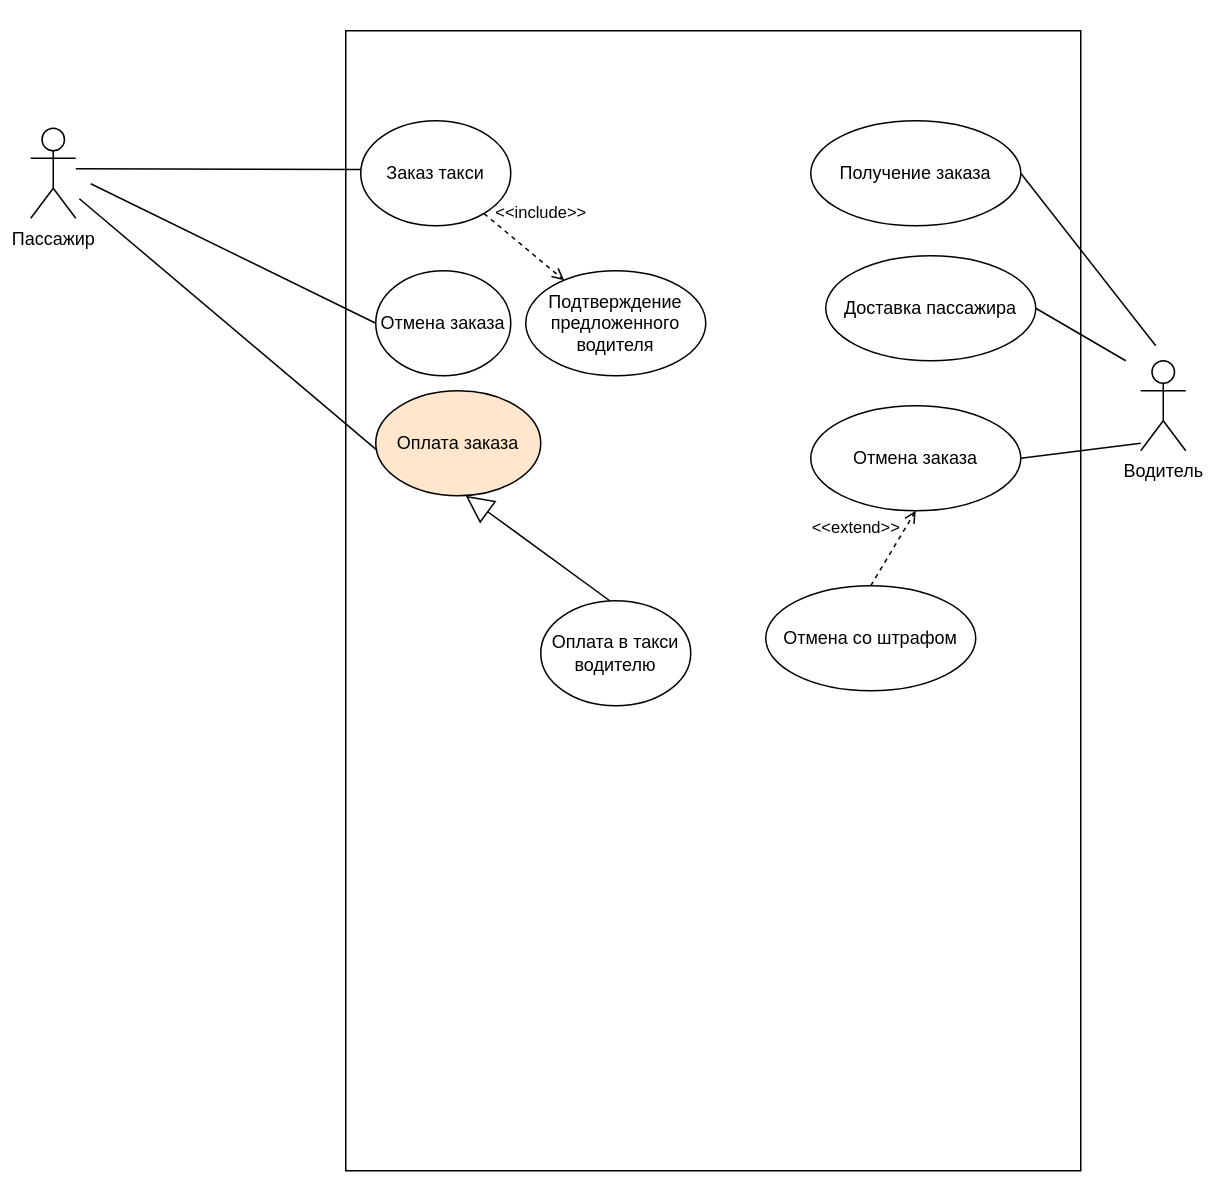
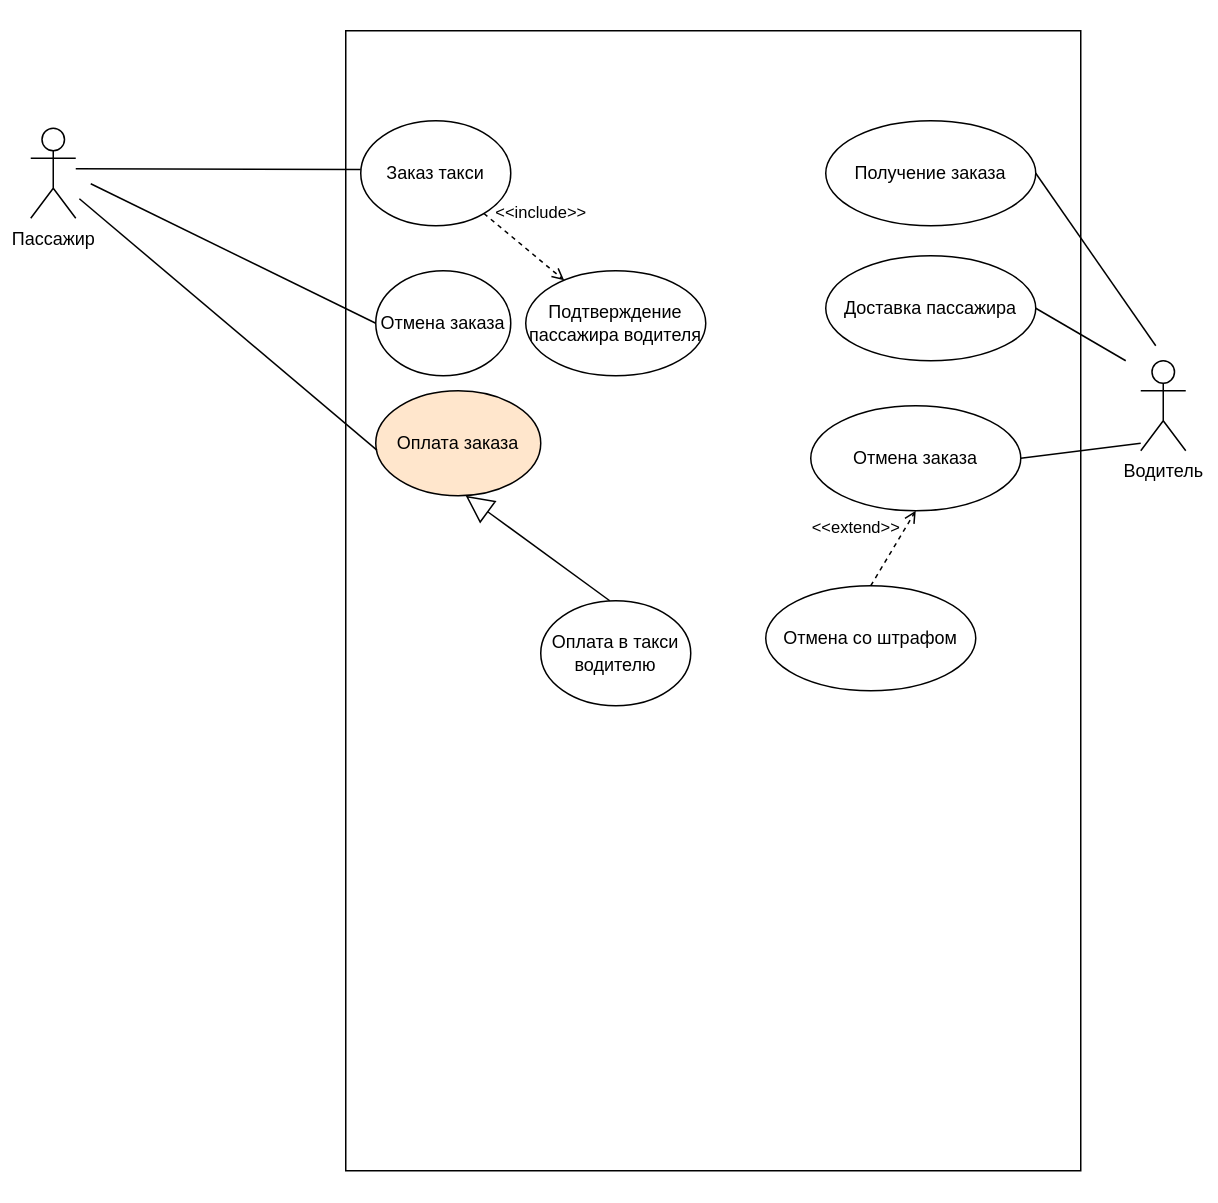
(916, 173) -> (931, 173)
(616, 323) -> (616, 323)
